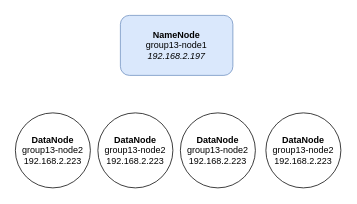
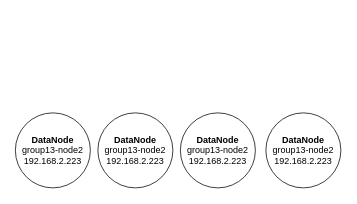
(177, 45) -> none
